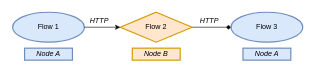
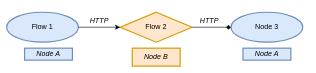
(48, 27) -> (42, 27)
(267, 27) -> (267, 27)
(156, 54) -> (156, 57)
